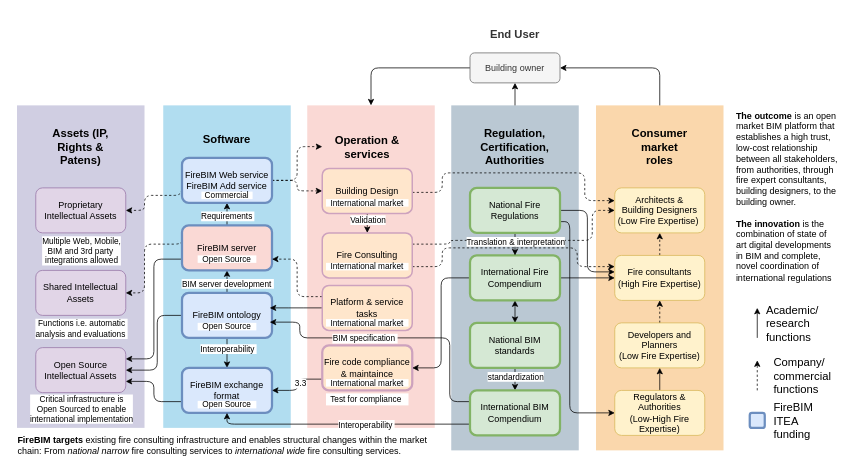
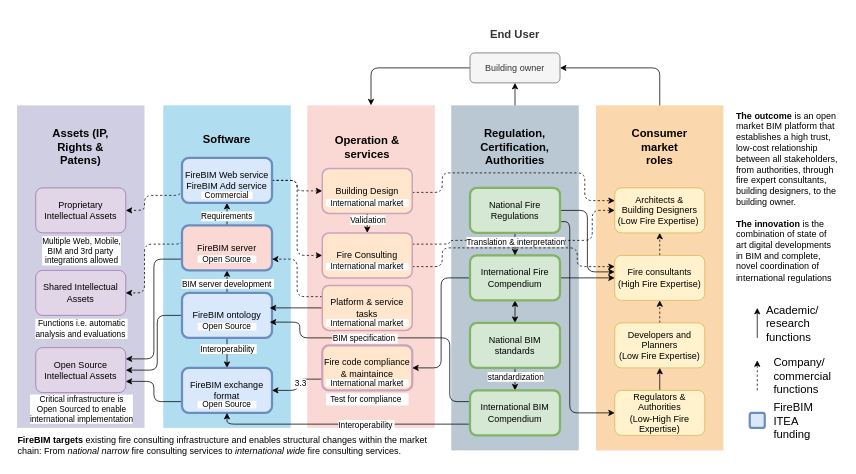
(306, 147) -> (305, 255)
